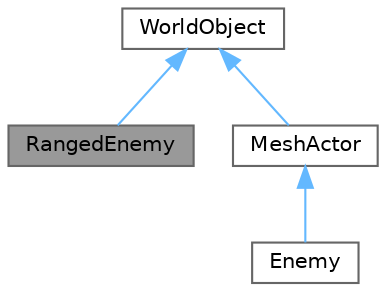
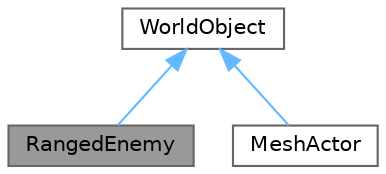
(305, 263) -> none
